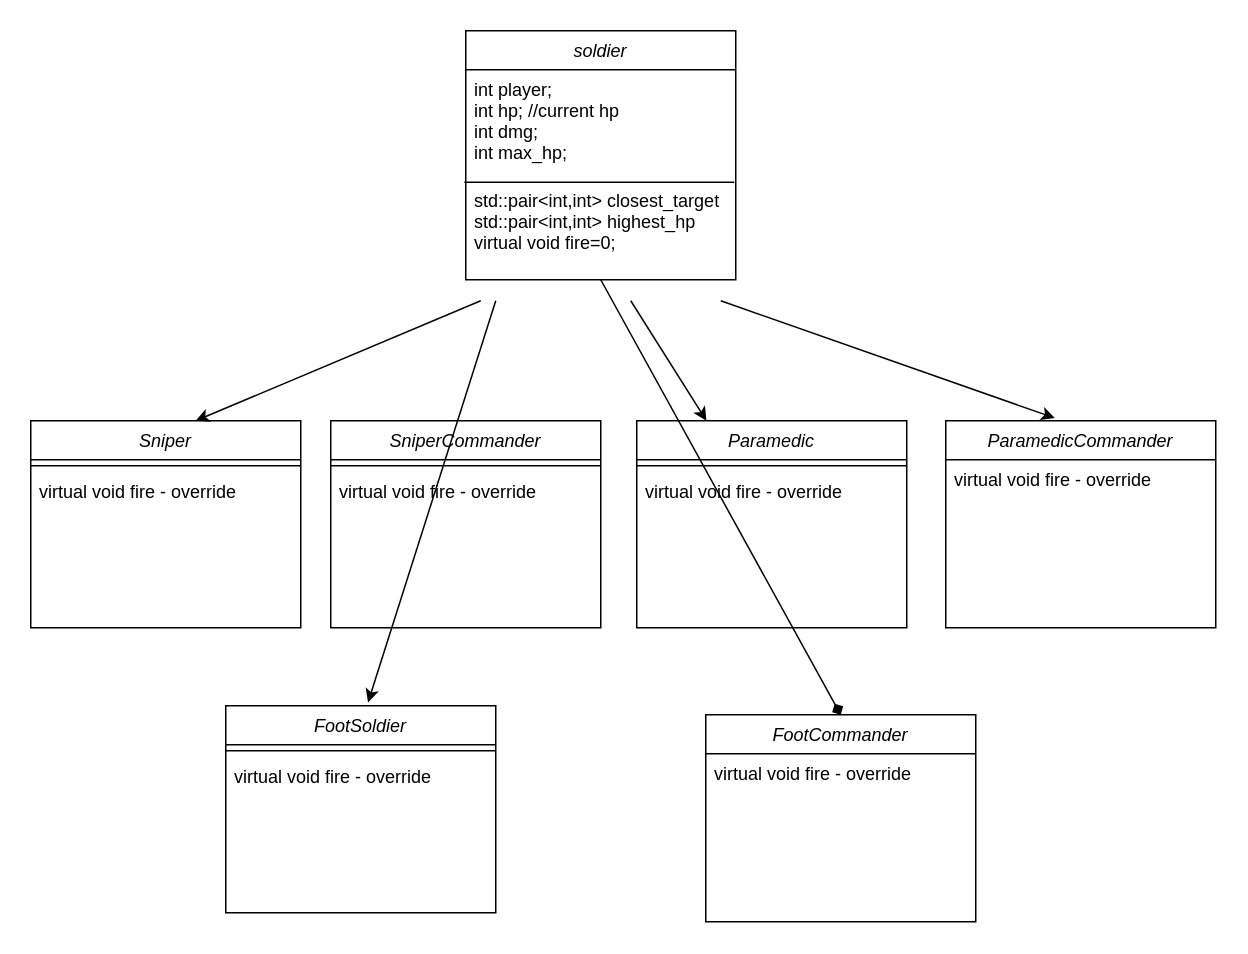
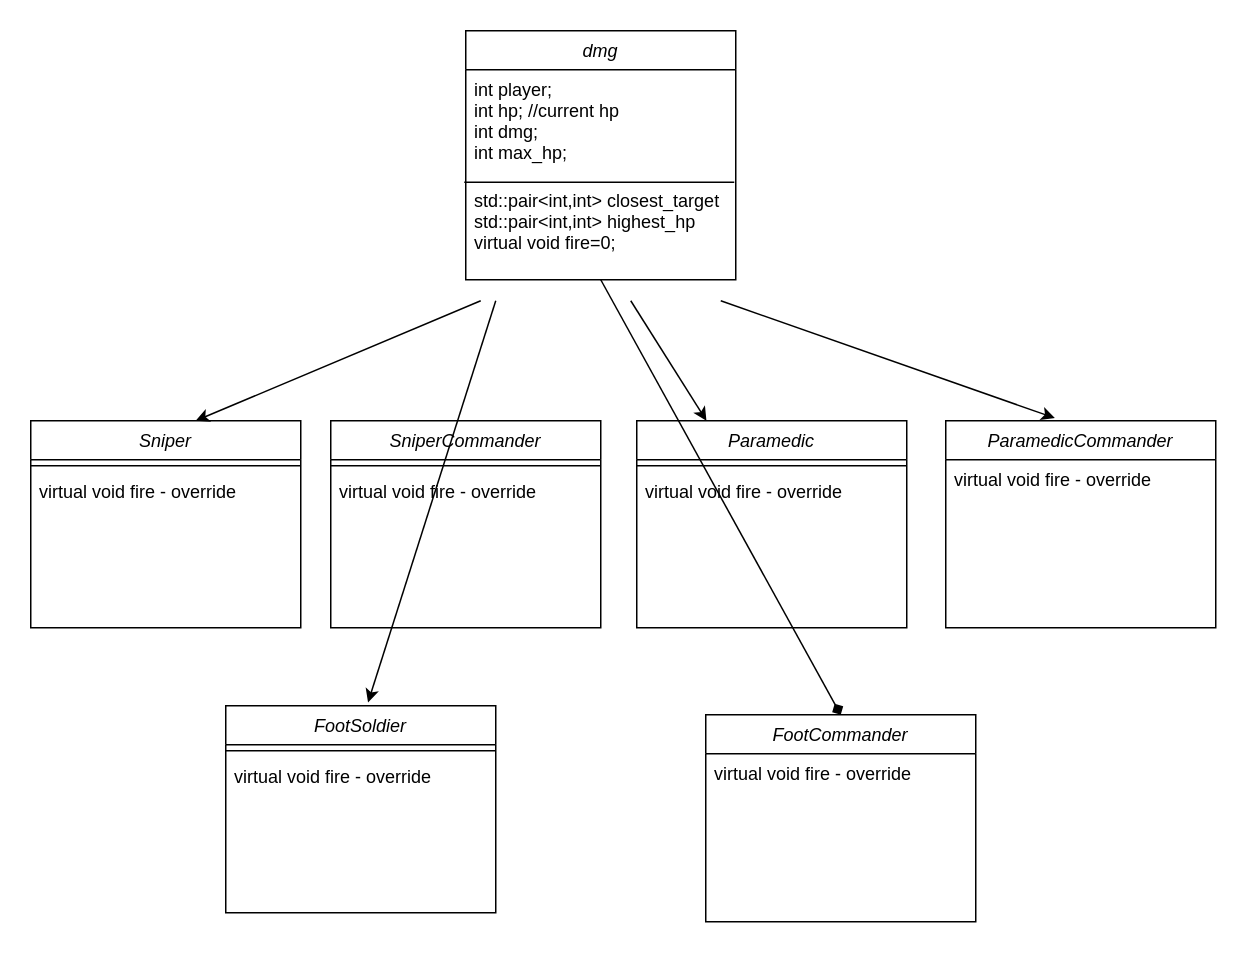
(600, 51) -> (600, 51)
